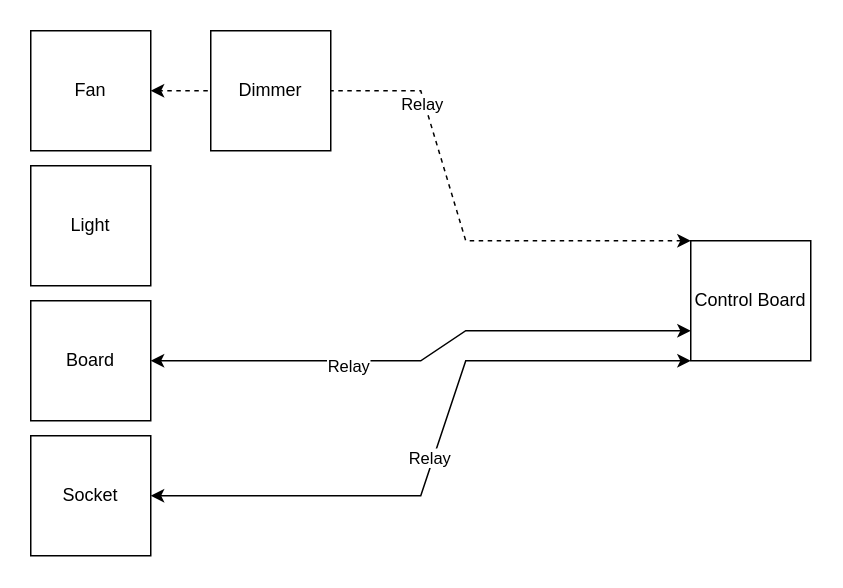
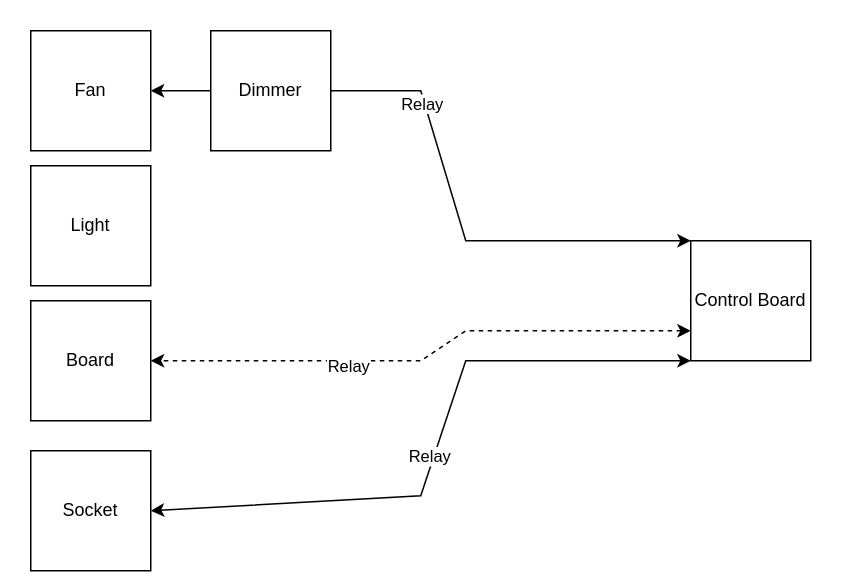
(505, 241) -> (505, 241)
(521, 331) -> (521, 331)
(91, 496) -> (91, 511)
